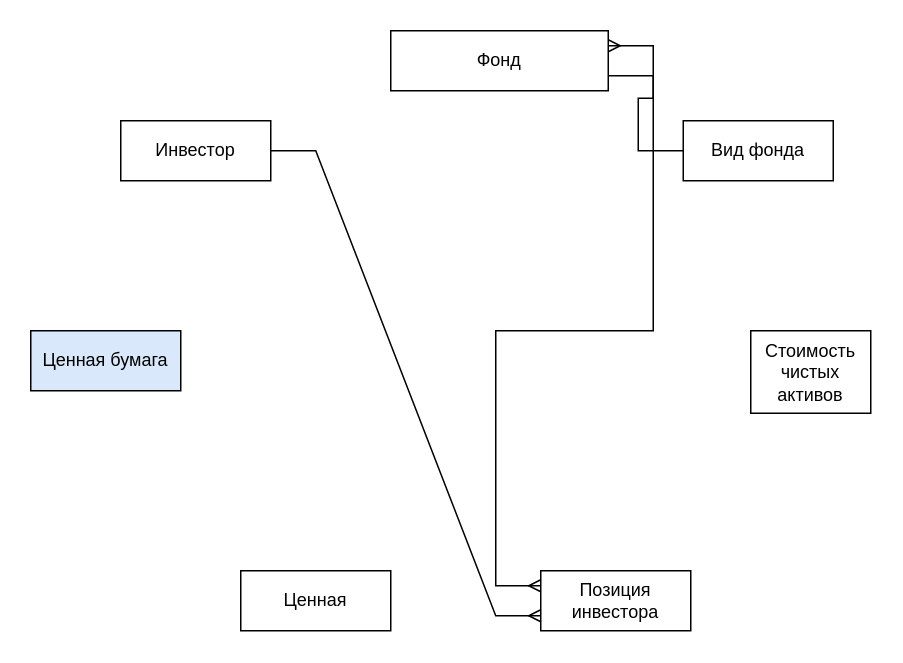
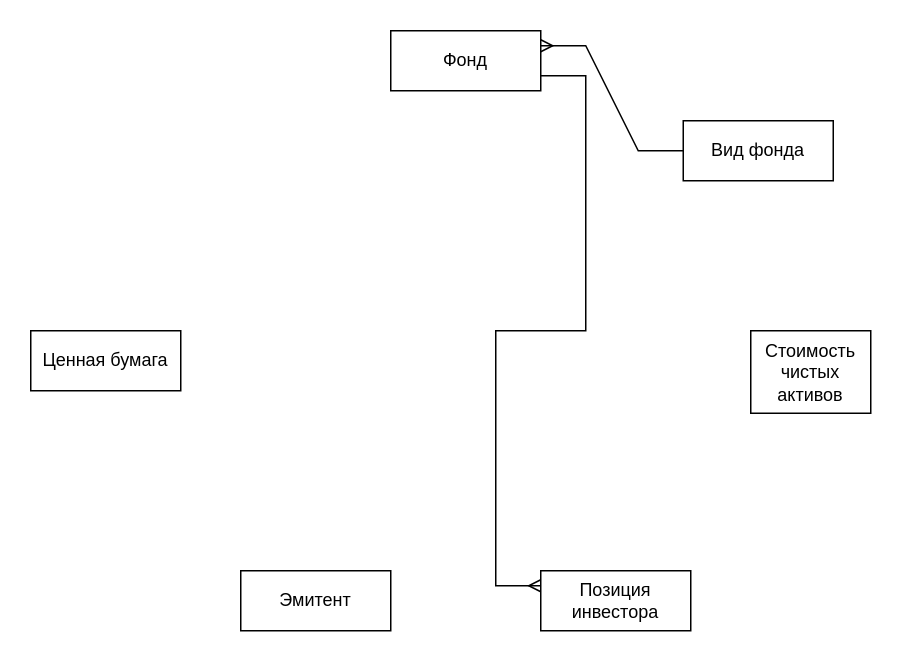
(500, 61) -> (466, 61)
(196, 151) -> none
(106, 361) -> (106, 361)
(406, 383) -> none
(316, 601) -> (316, 601)
